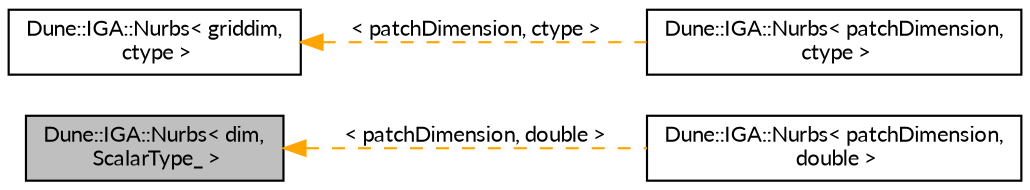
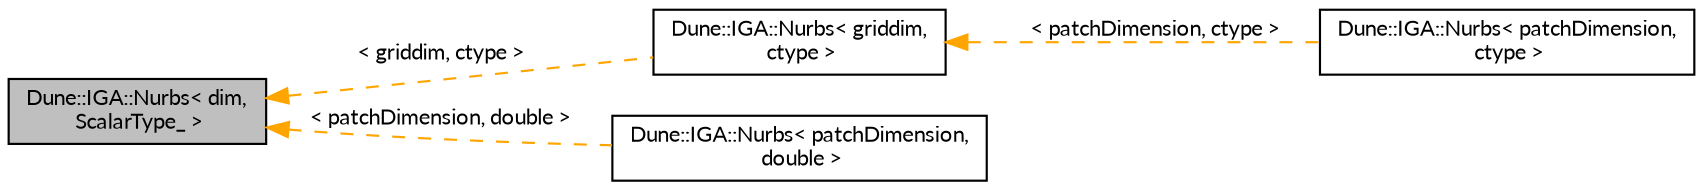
none -> (471, 77)
